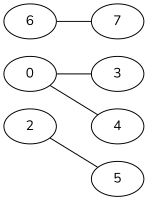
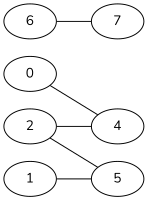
(118, 74) -> none
none -> (74, 126)
none -> (30, 179)
